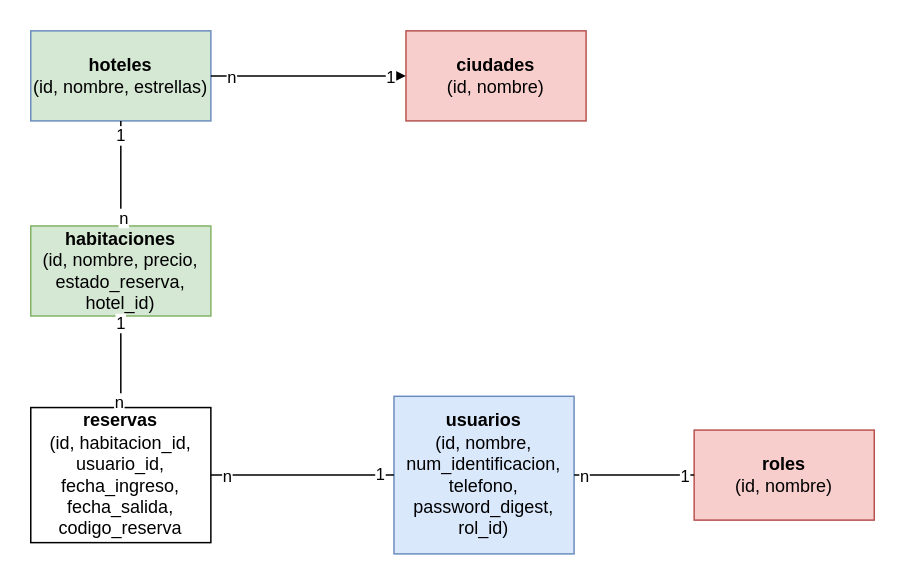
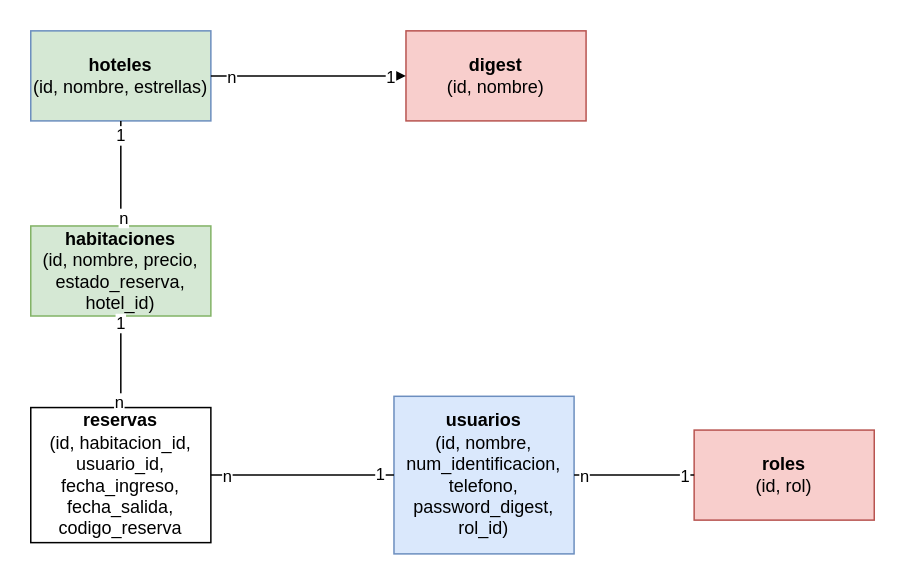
(496, 76) -> (496, 76)
(784, 475) -> (784, 475)
